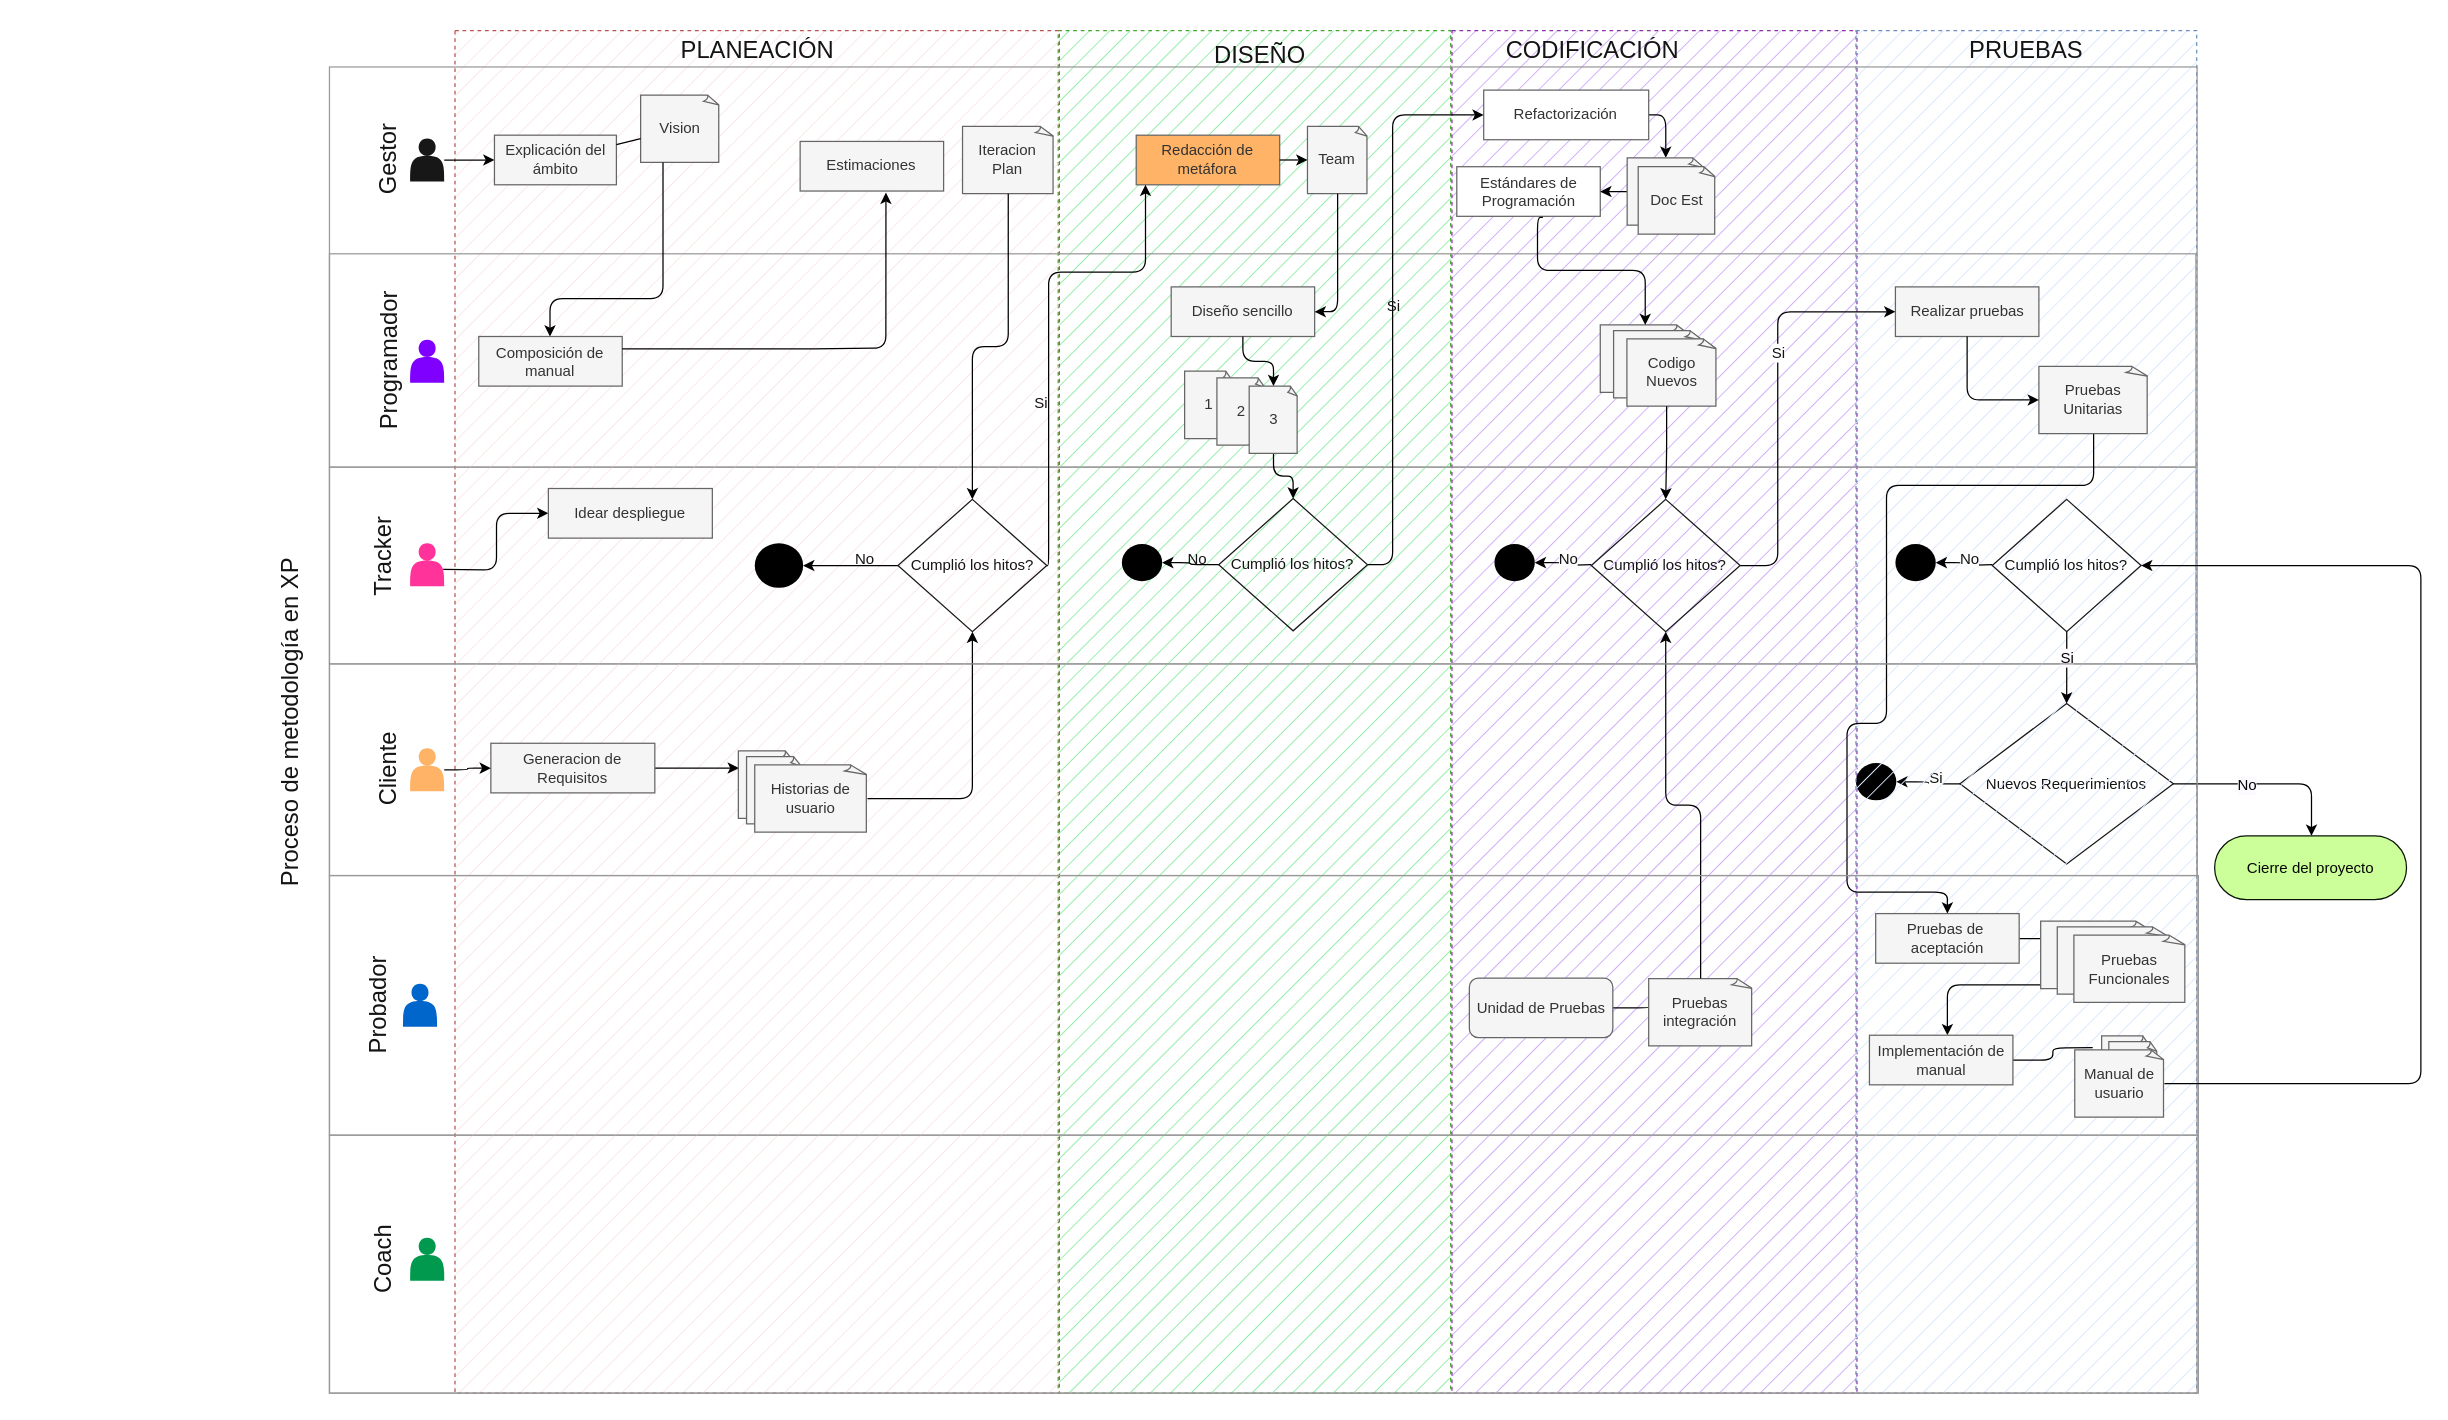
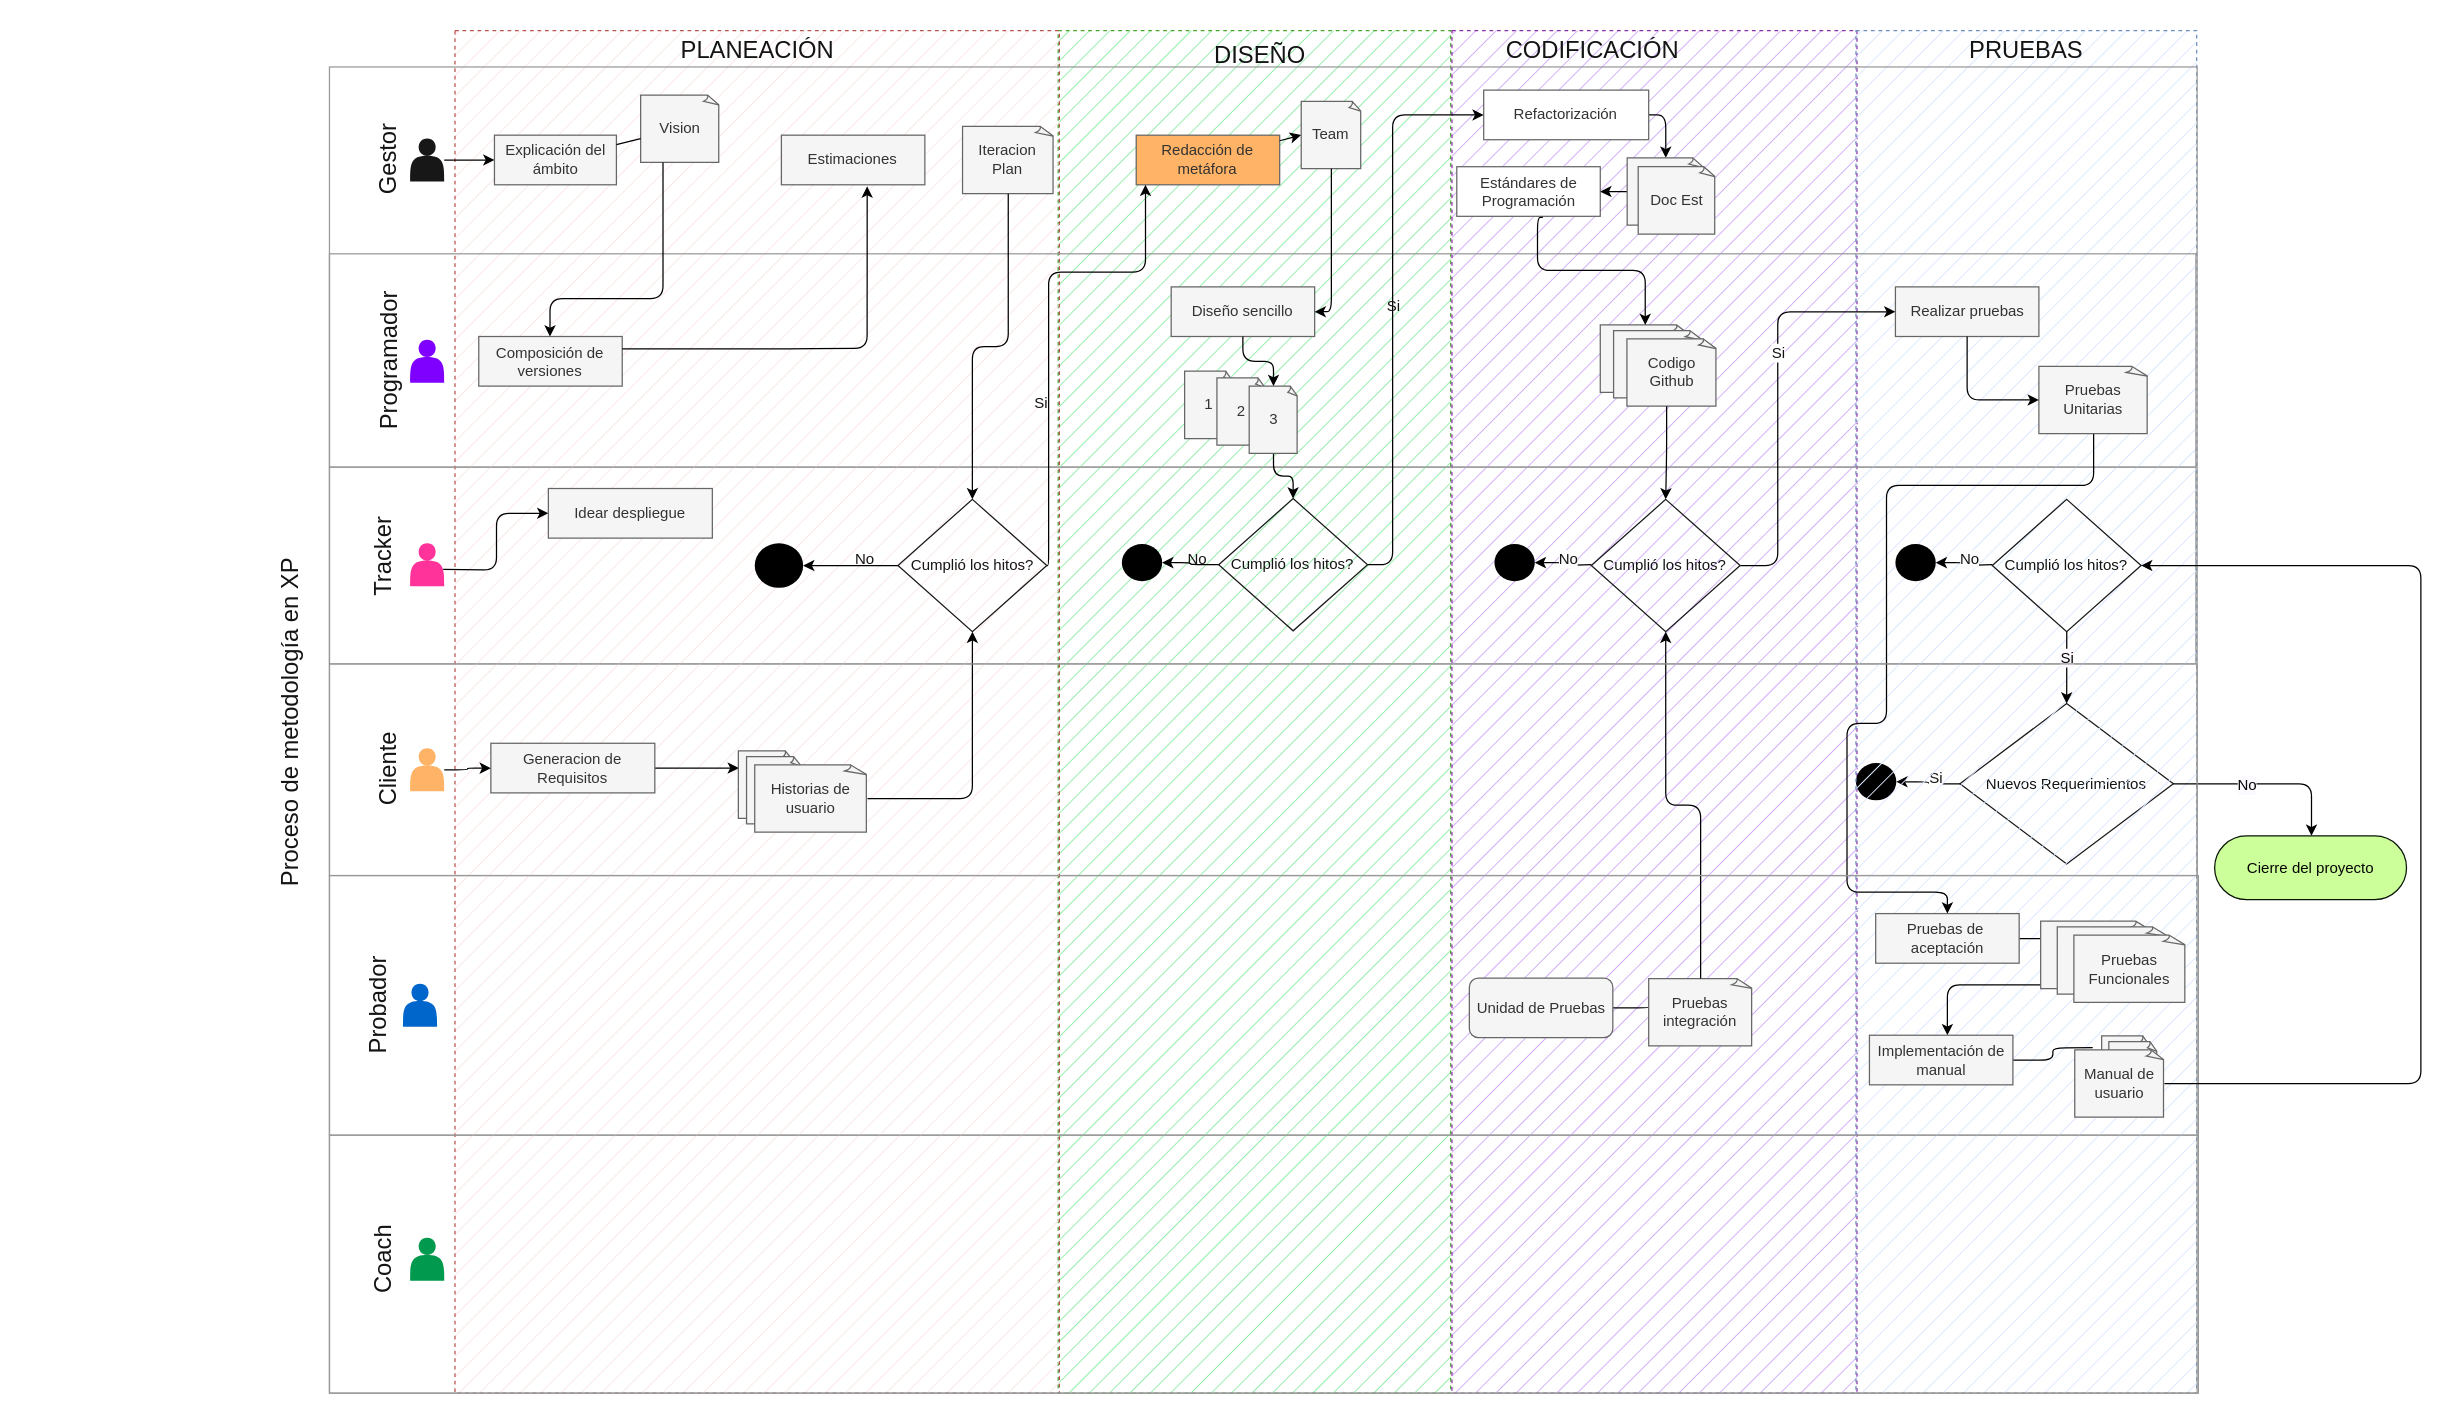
(1337, 160) -> (1331, 135)
(872, 166) -> (853, 160)
(550, 362) -> (550, 362)
(1672, 372) -> (1672, 372)
